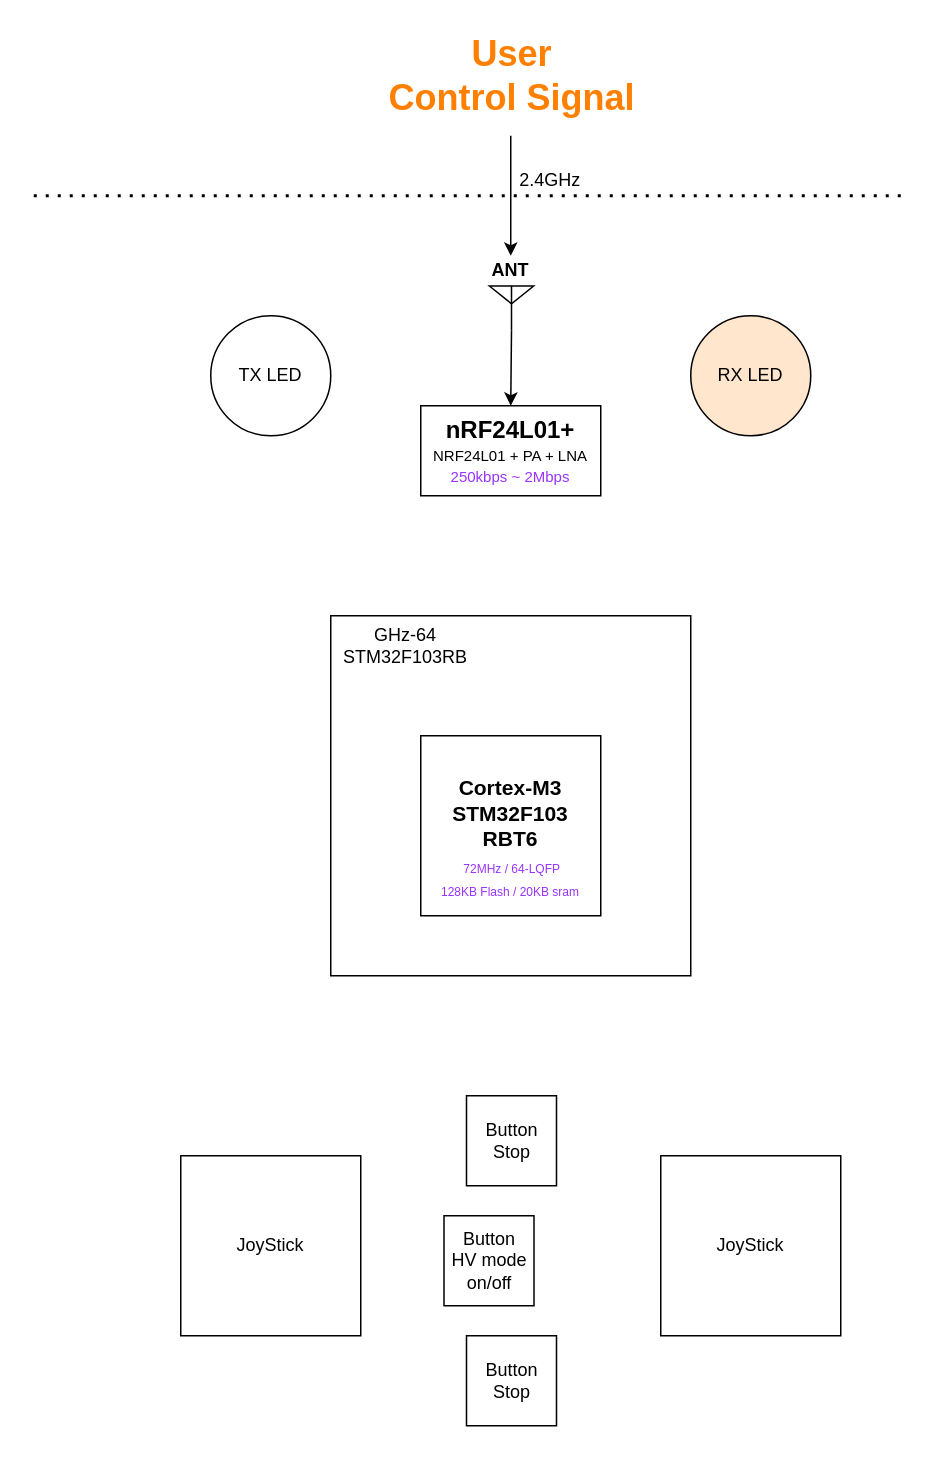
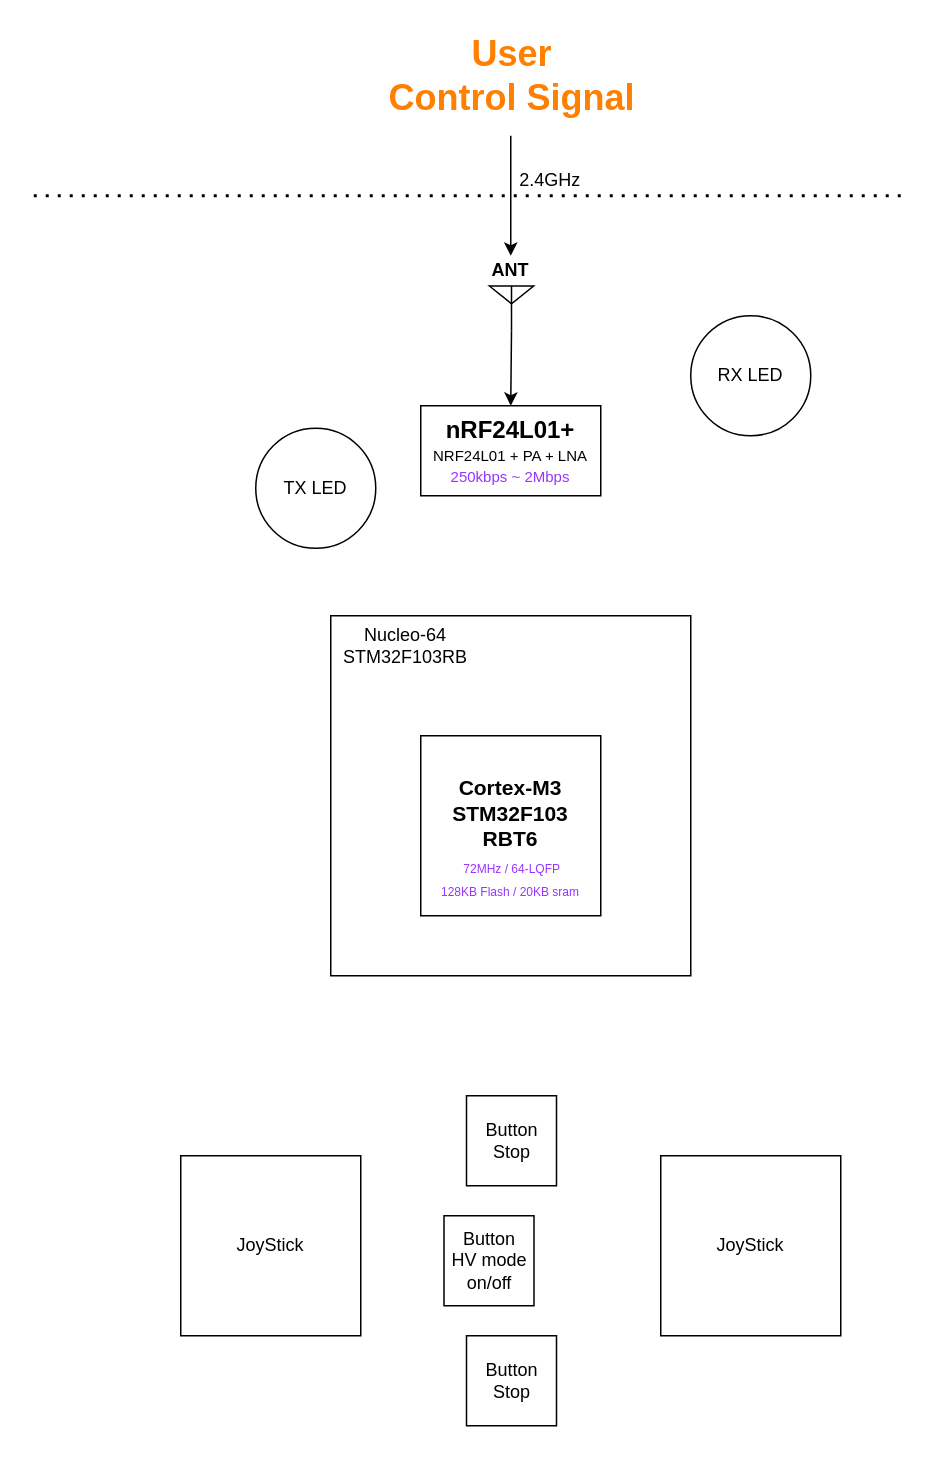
(271, 376) -> (316, 488)
(751, 376) -> (751, 376)
(406, 646) -> (406, 646)
